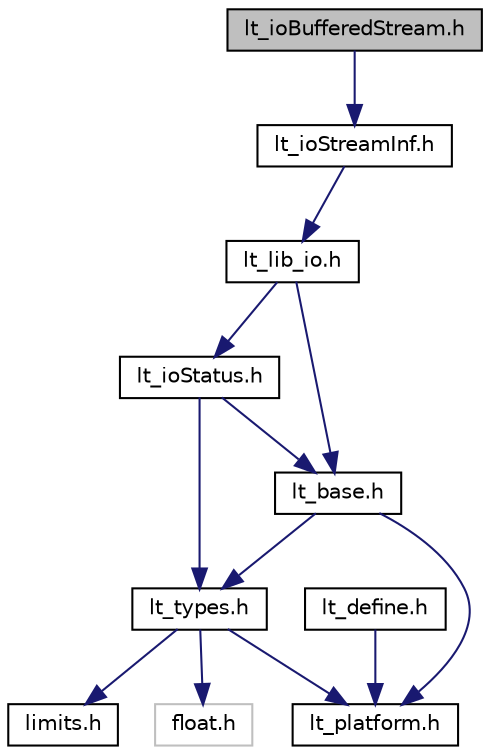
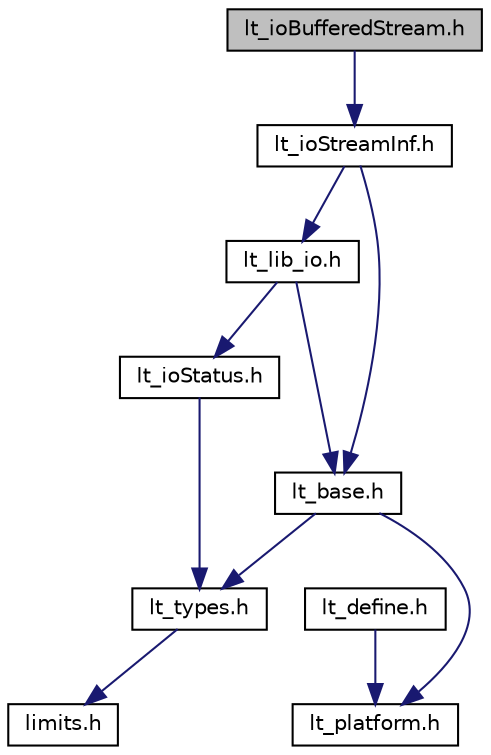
(260, 428) -> (378, 310)
(279, 661) -> none
(204, 725) -> none
